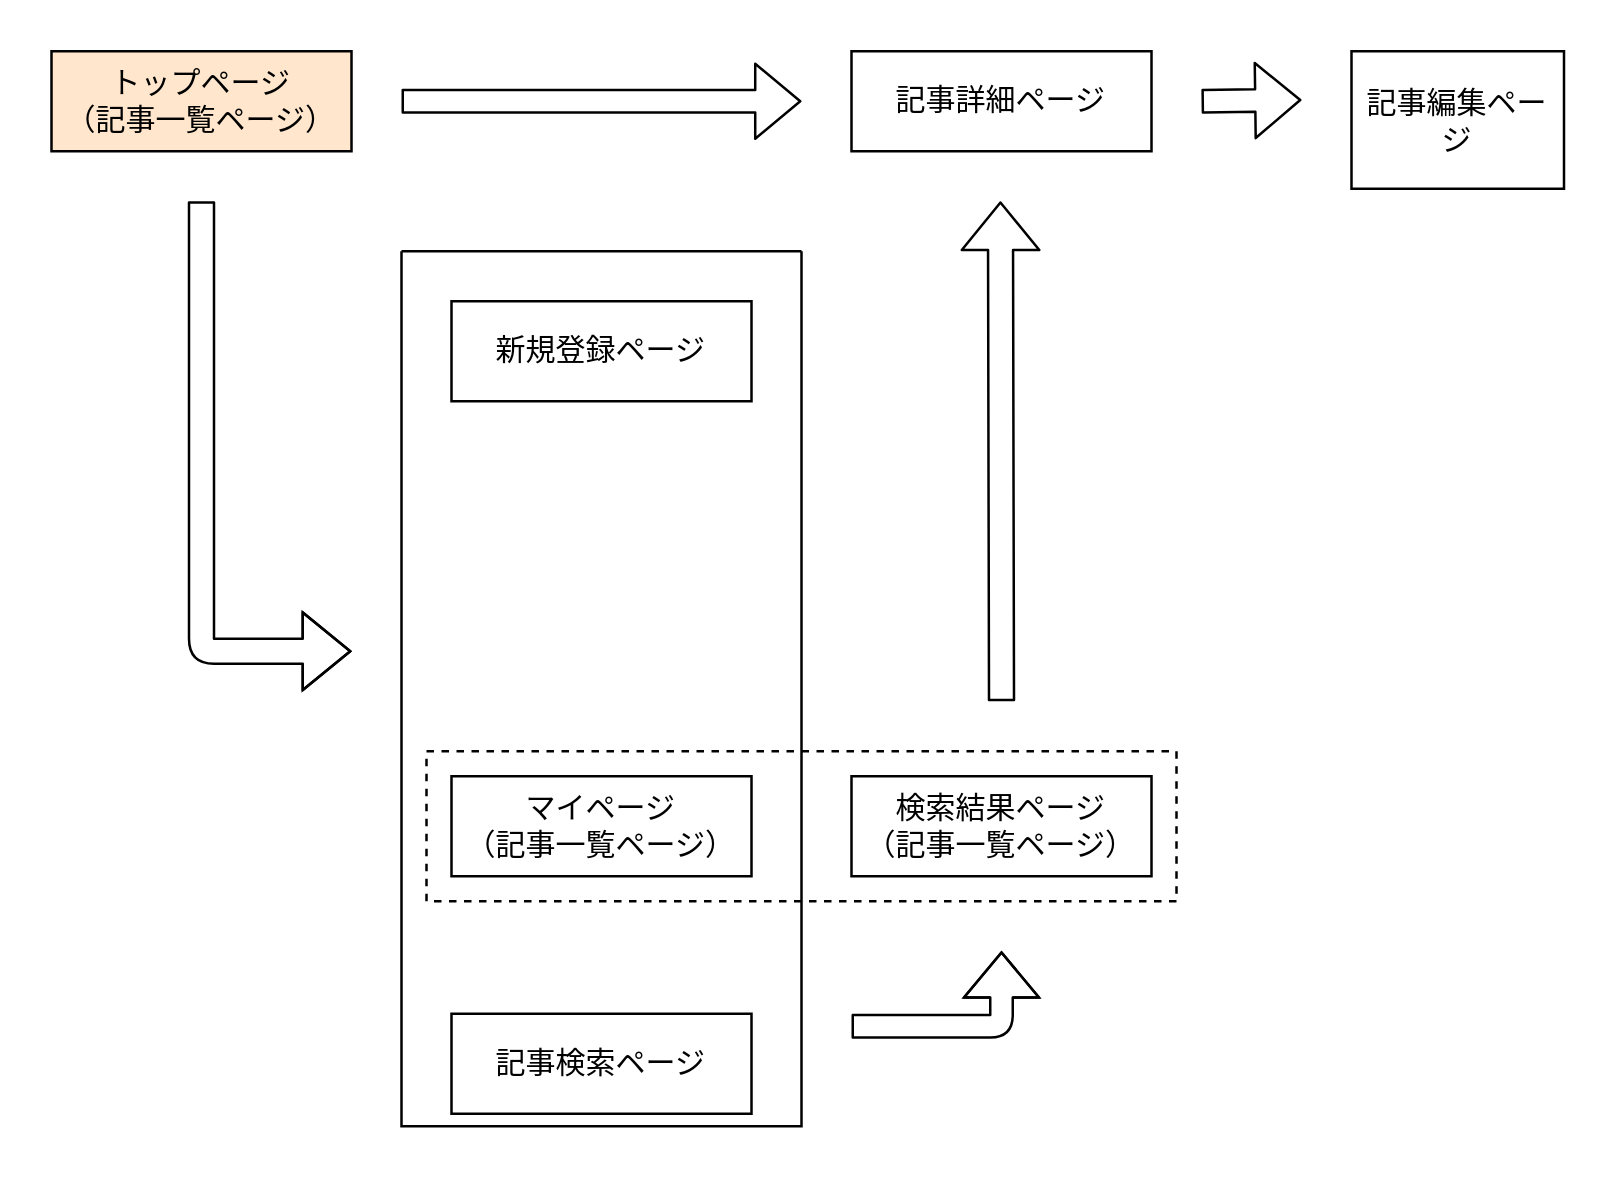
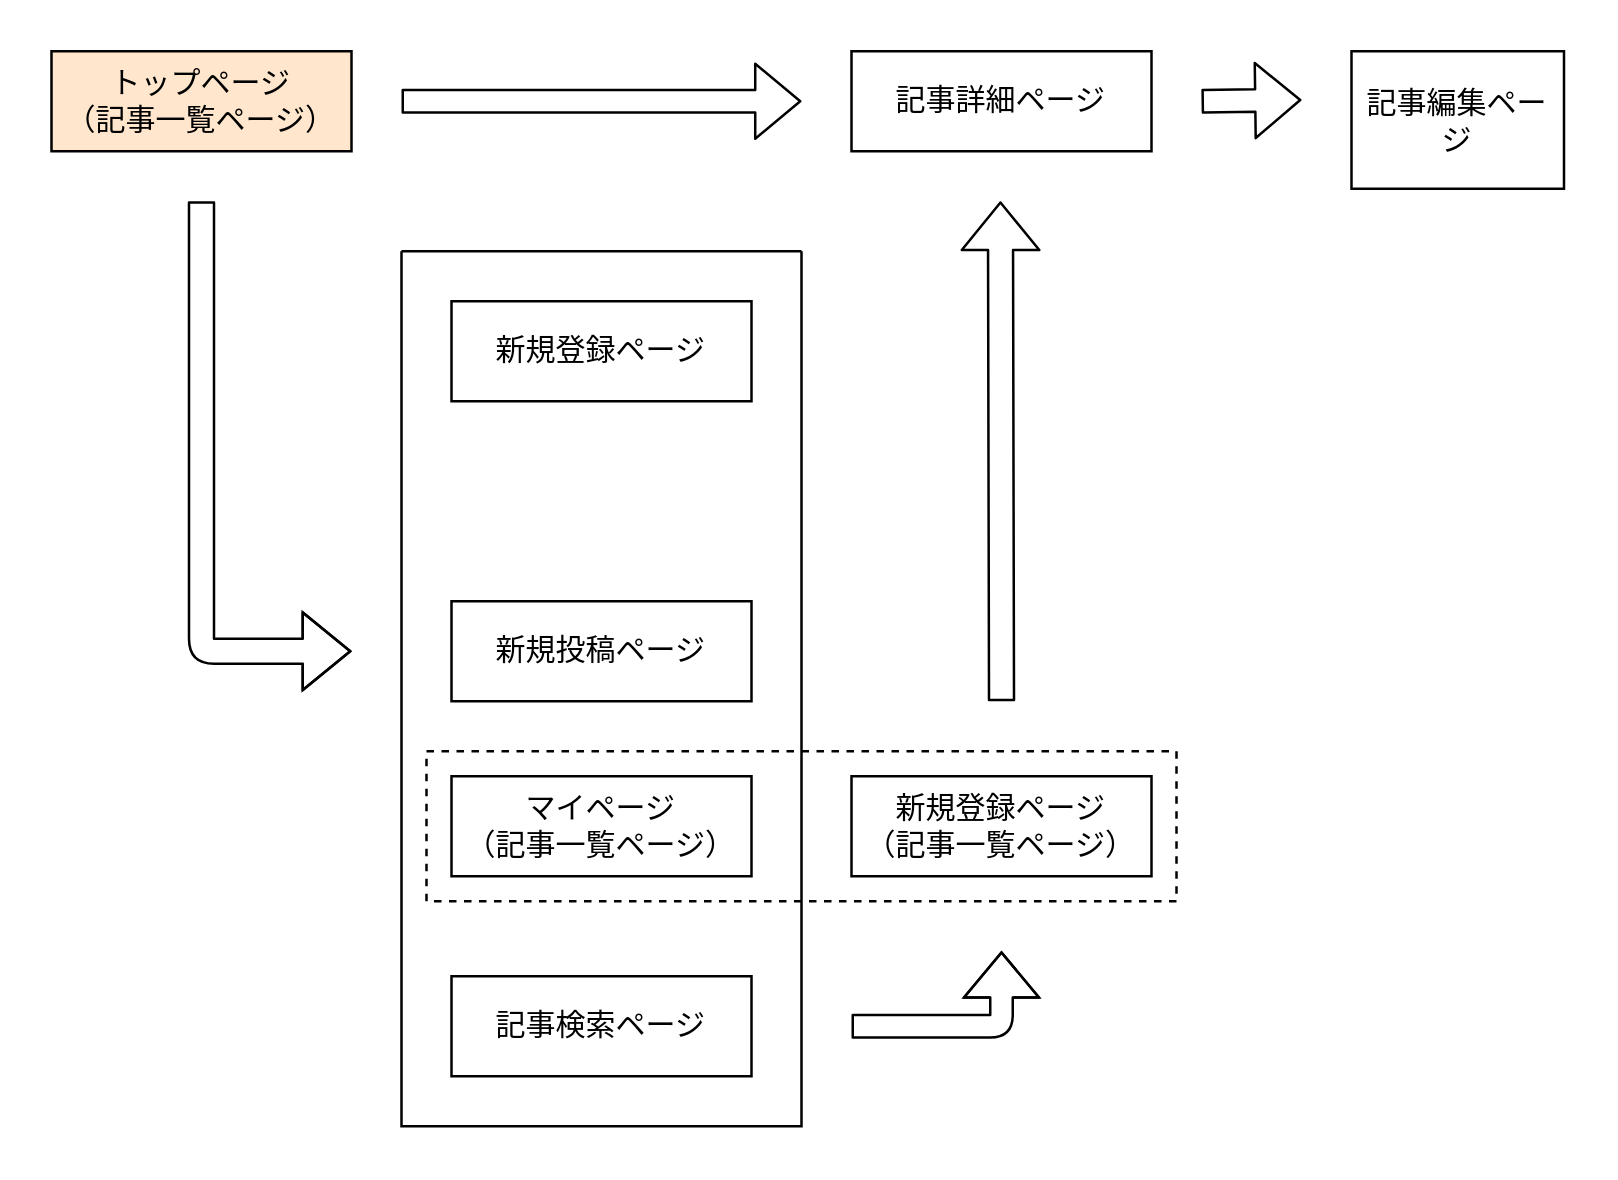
none -> (601, 651)
(1001, 826) -> (1001, 826)
(601, 1064) -> (601, 1026)
